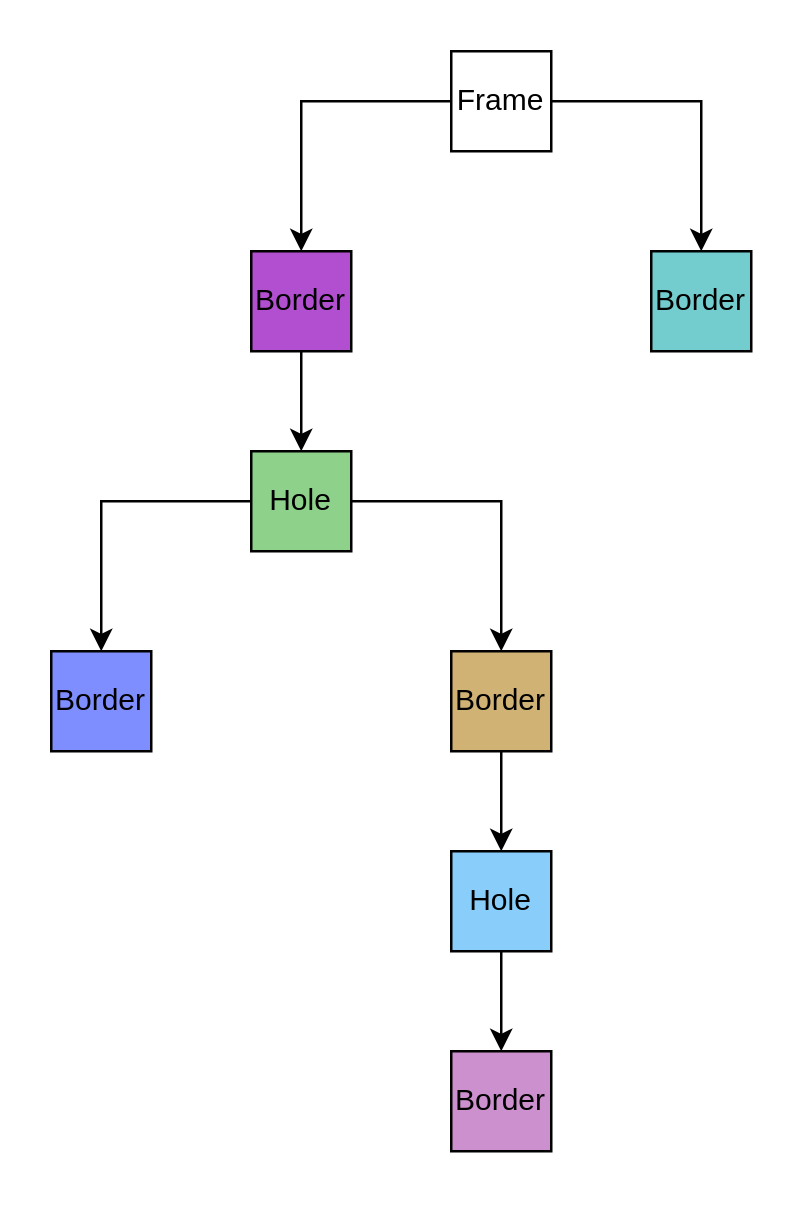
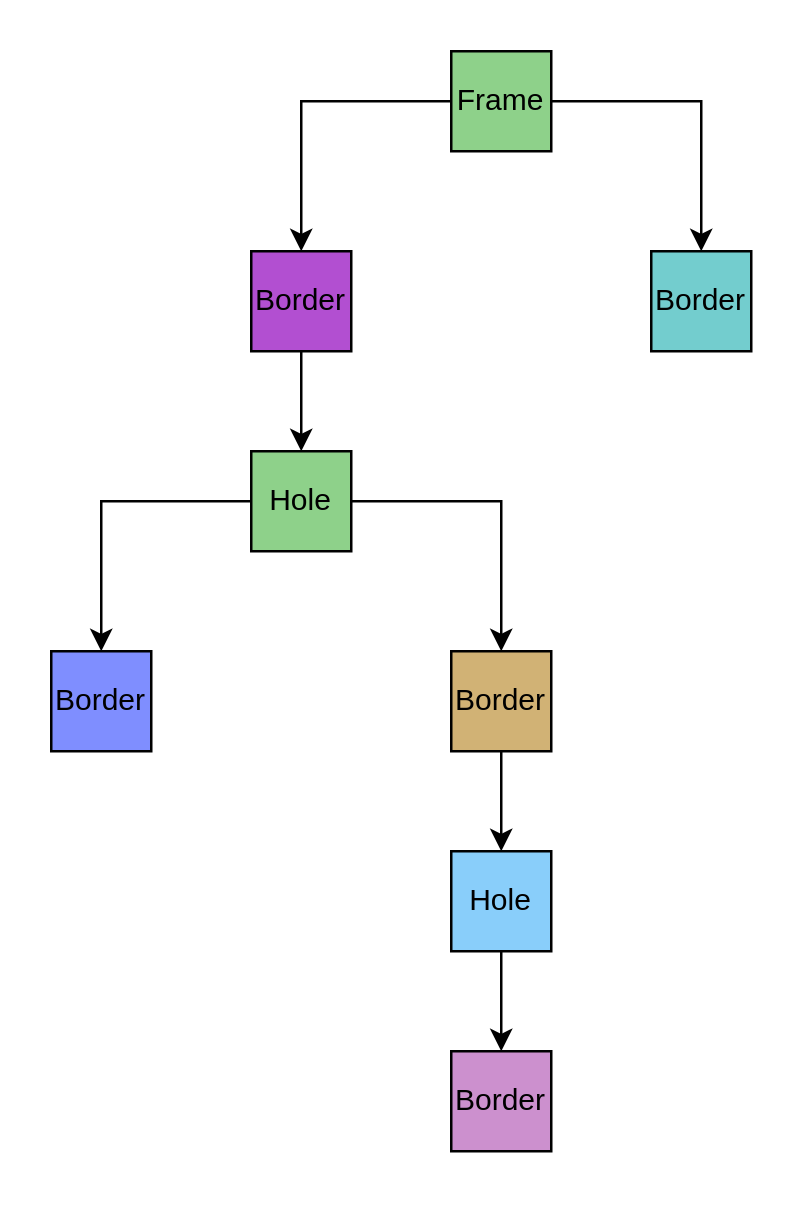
(501, 101) -> (501, 101)
